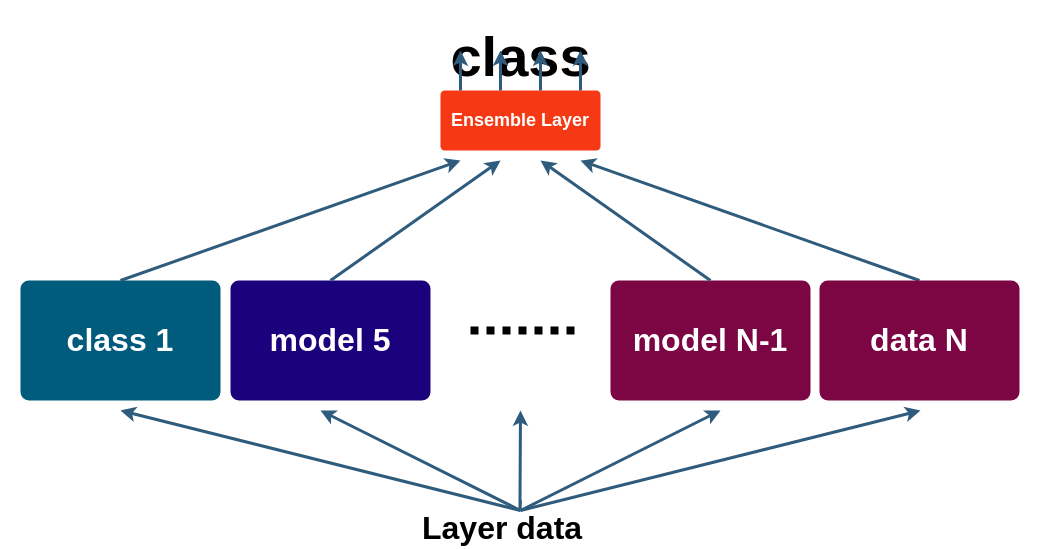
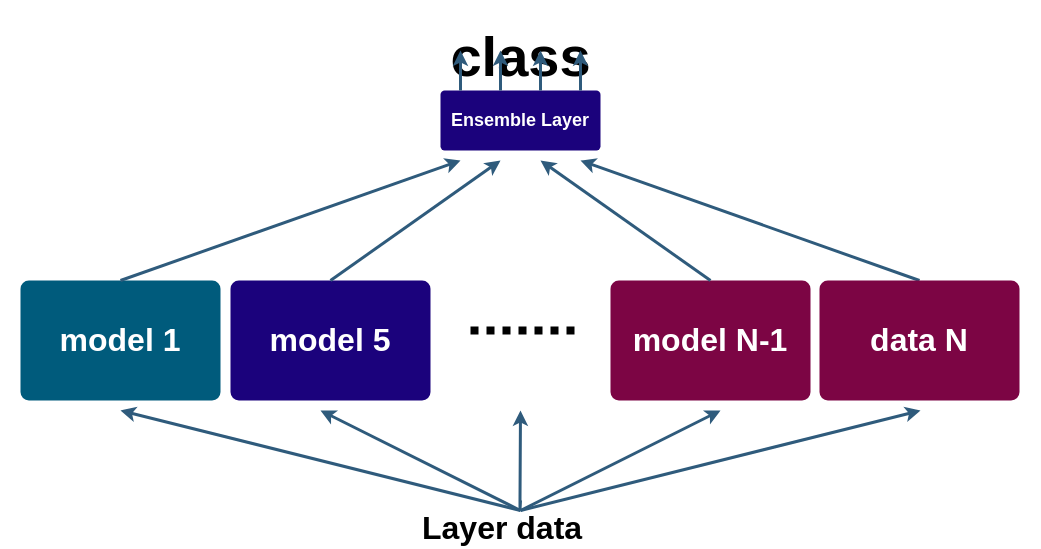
(521, 121) -> (521, 121)
(121, 341) -> (121, 341)
